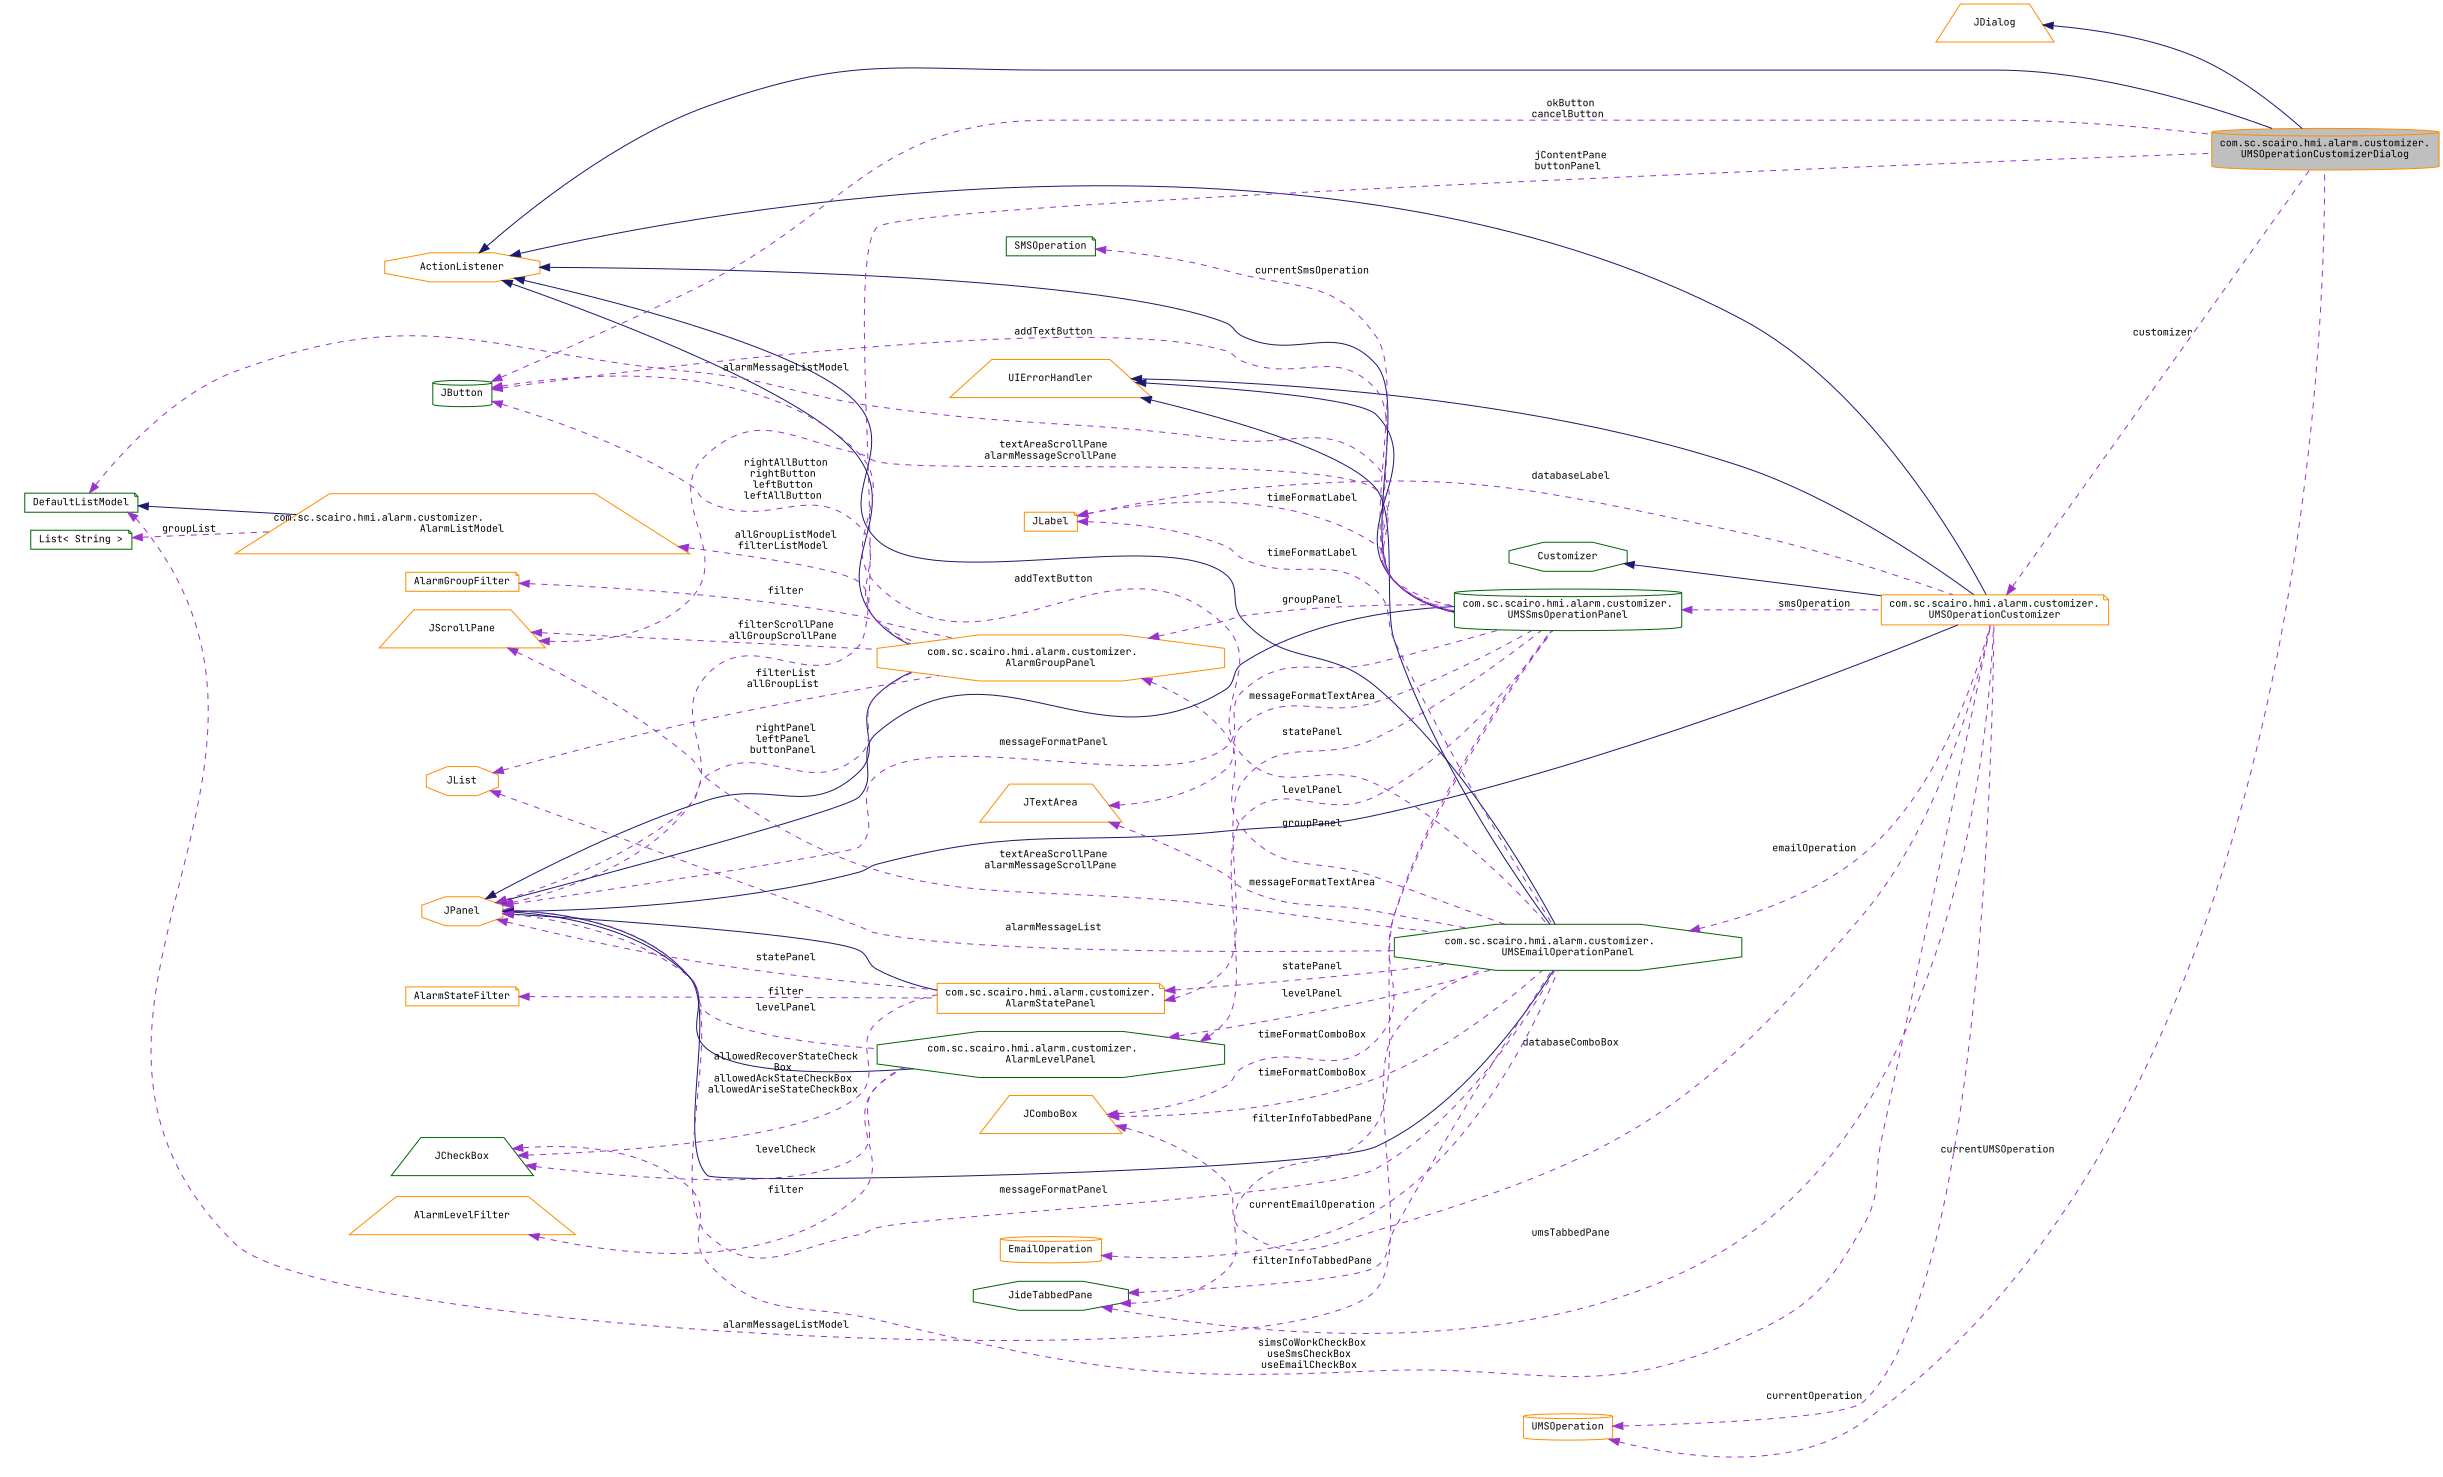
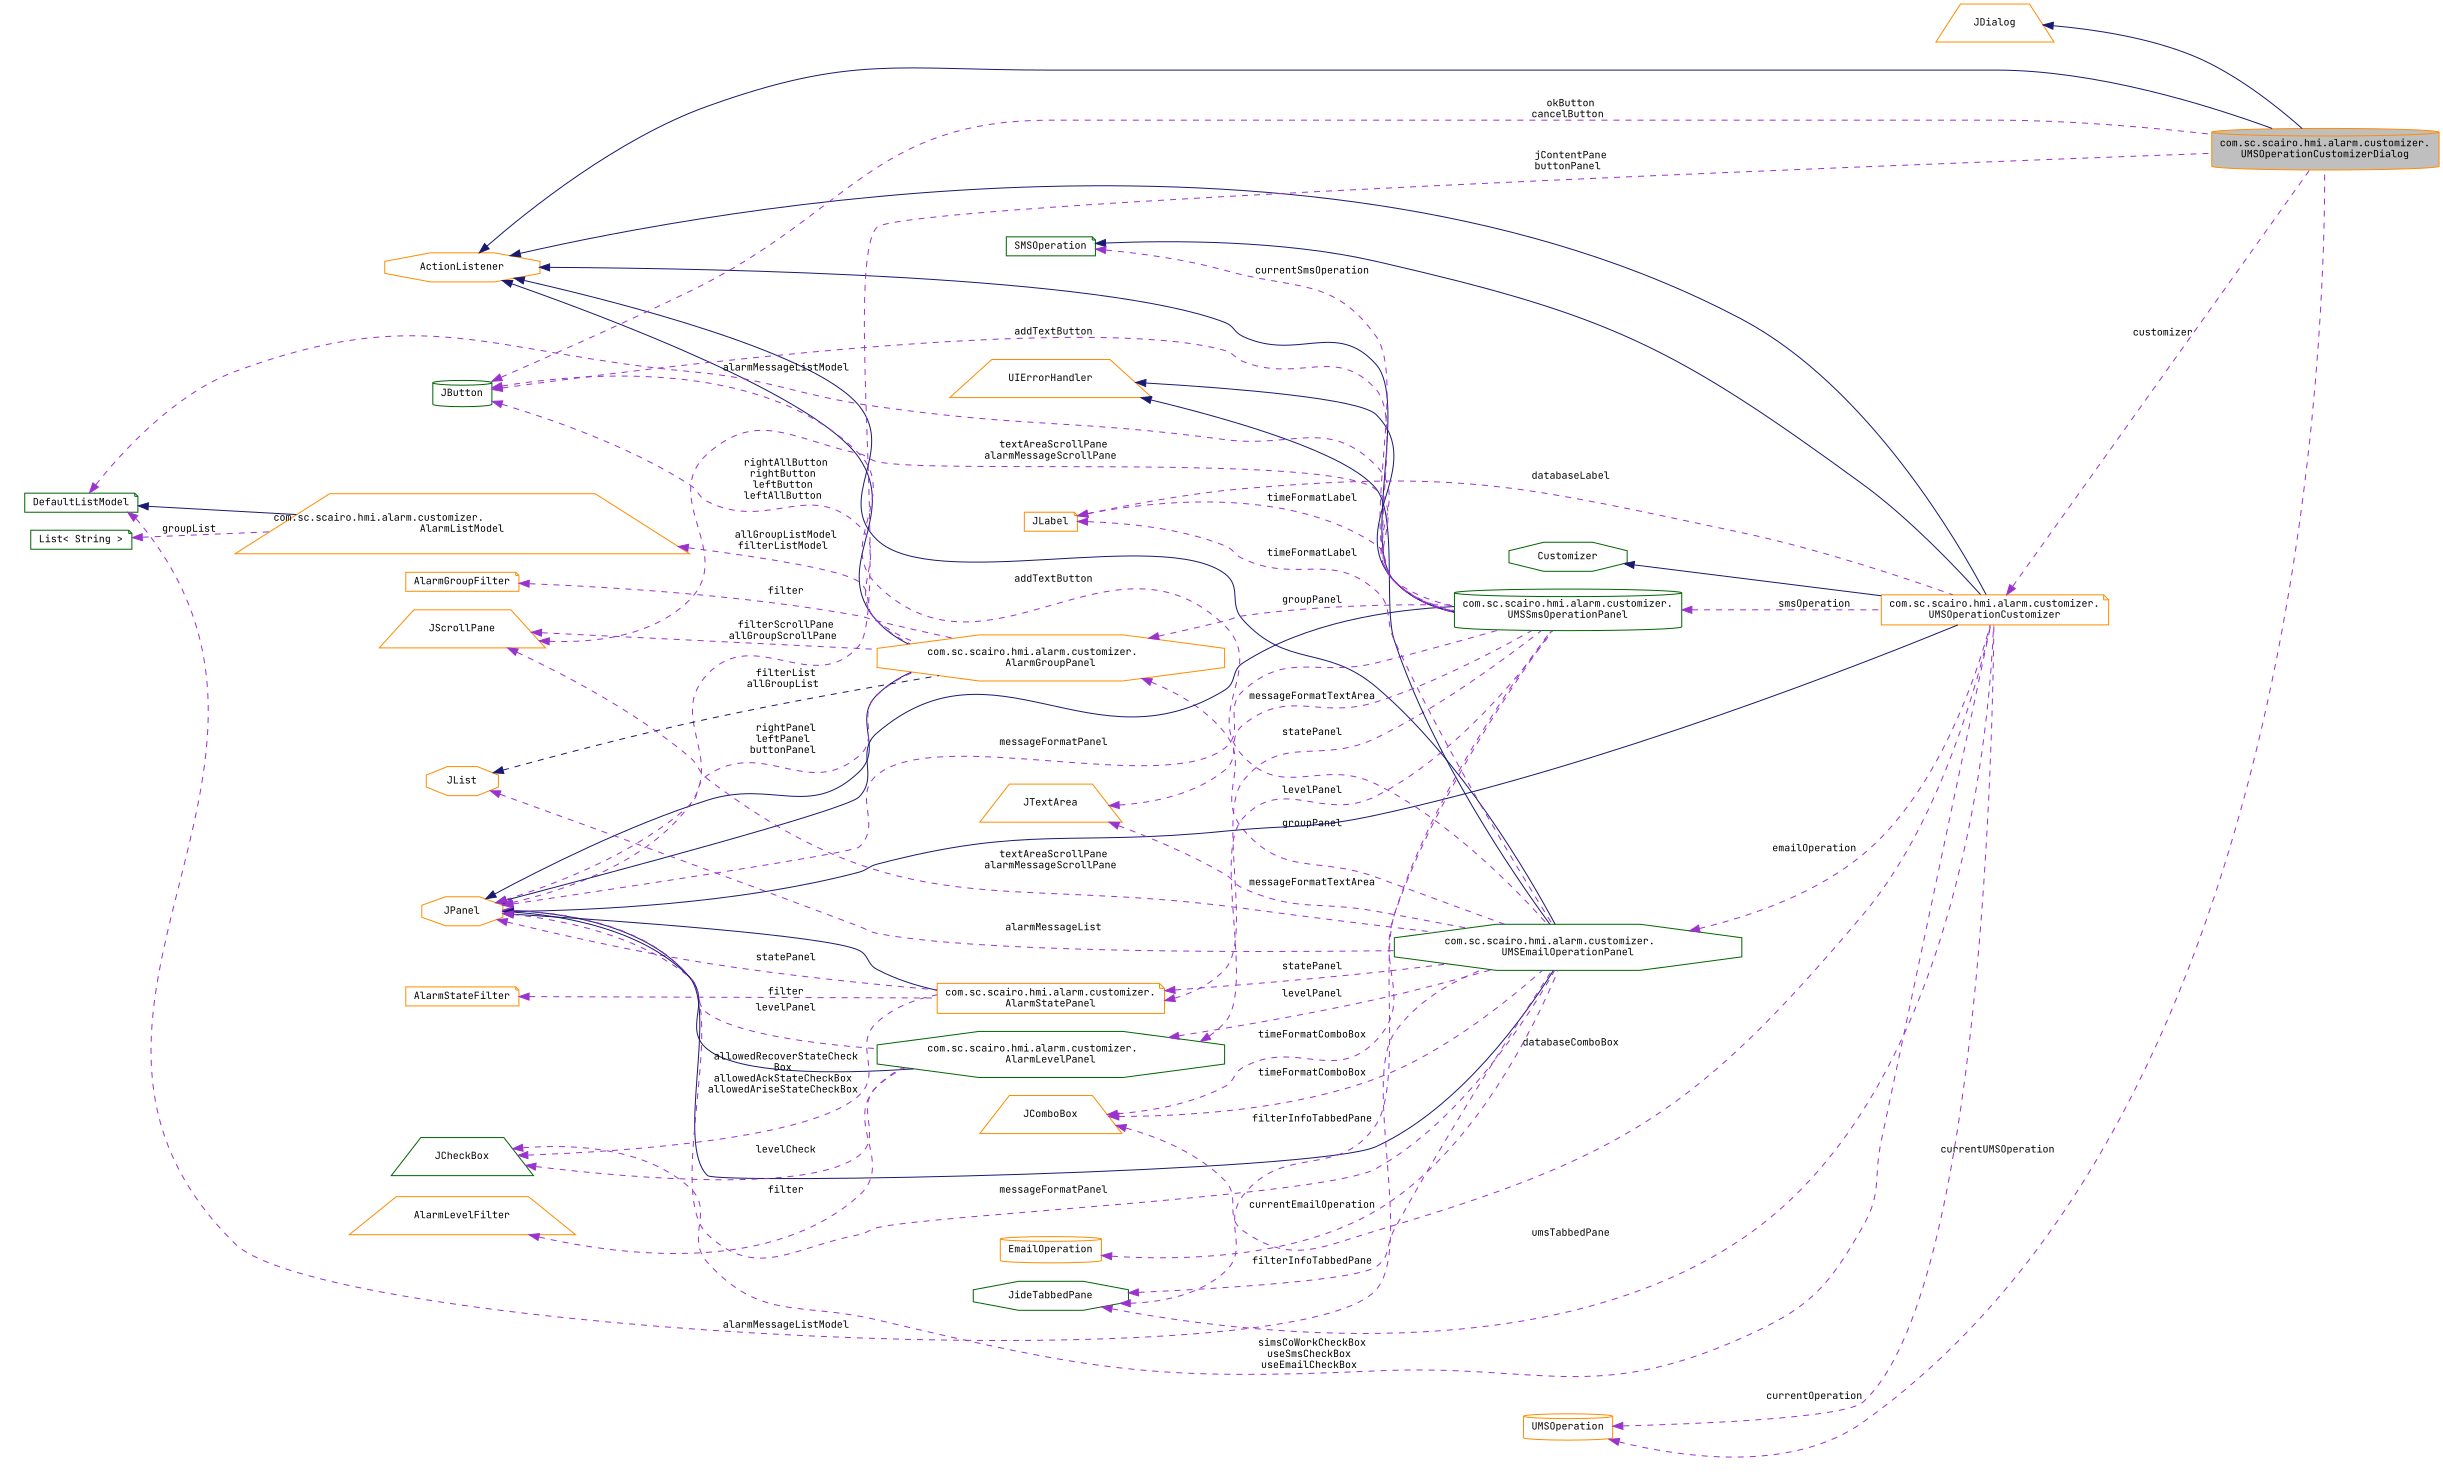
(1576, 424) -> (1583, 319)
(720, 716) -> (720, 716)
